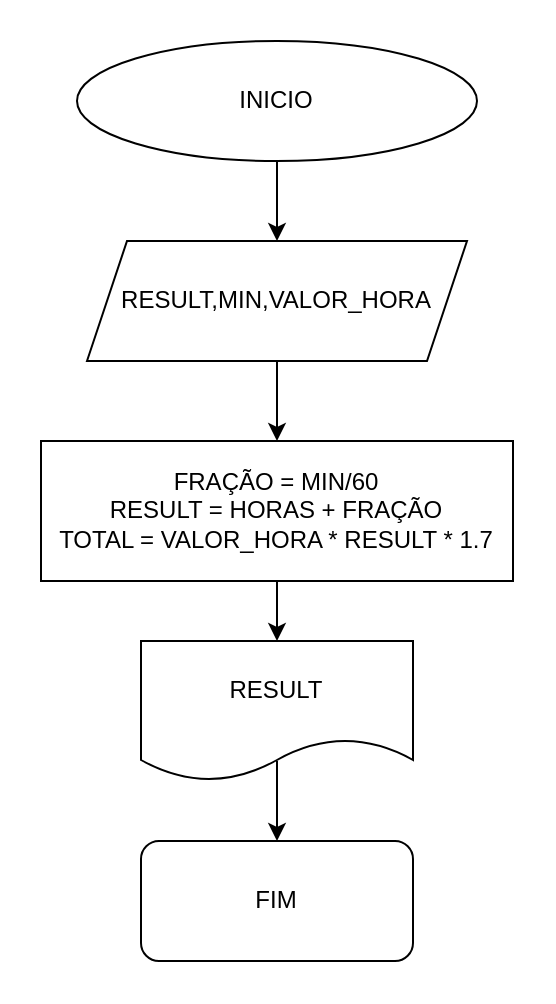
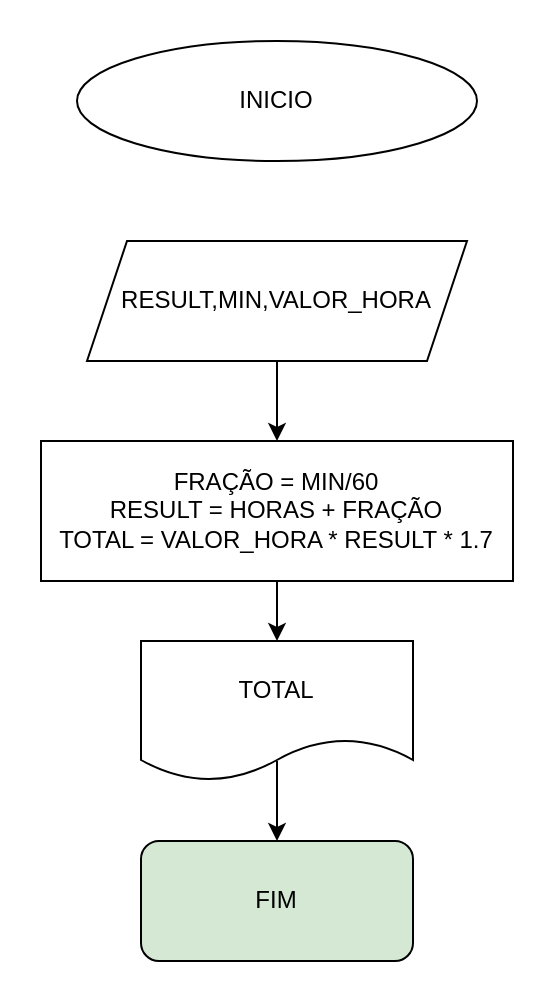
(277, 194) -> none
(277, 691) -> (277, 691)
(277, 901) -> (277, 901)
